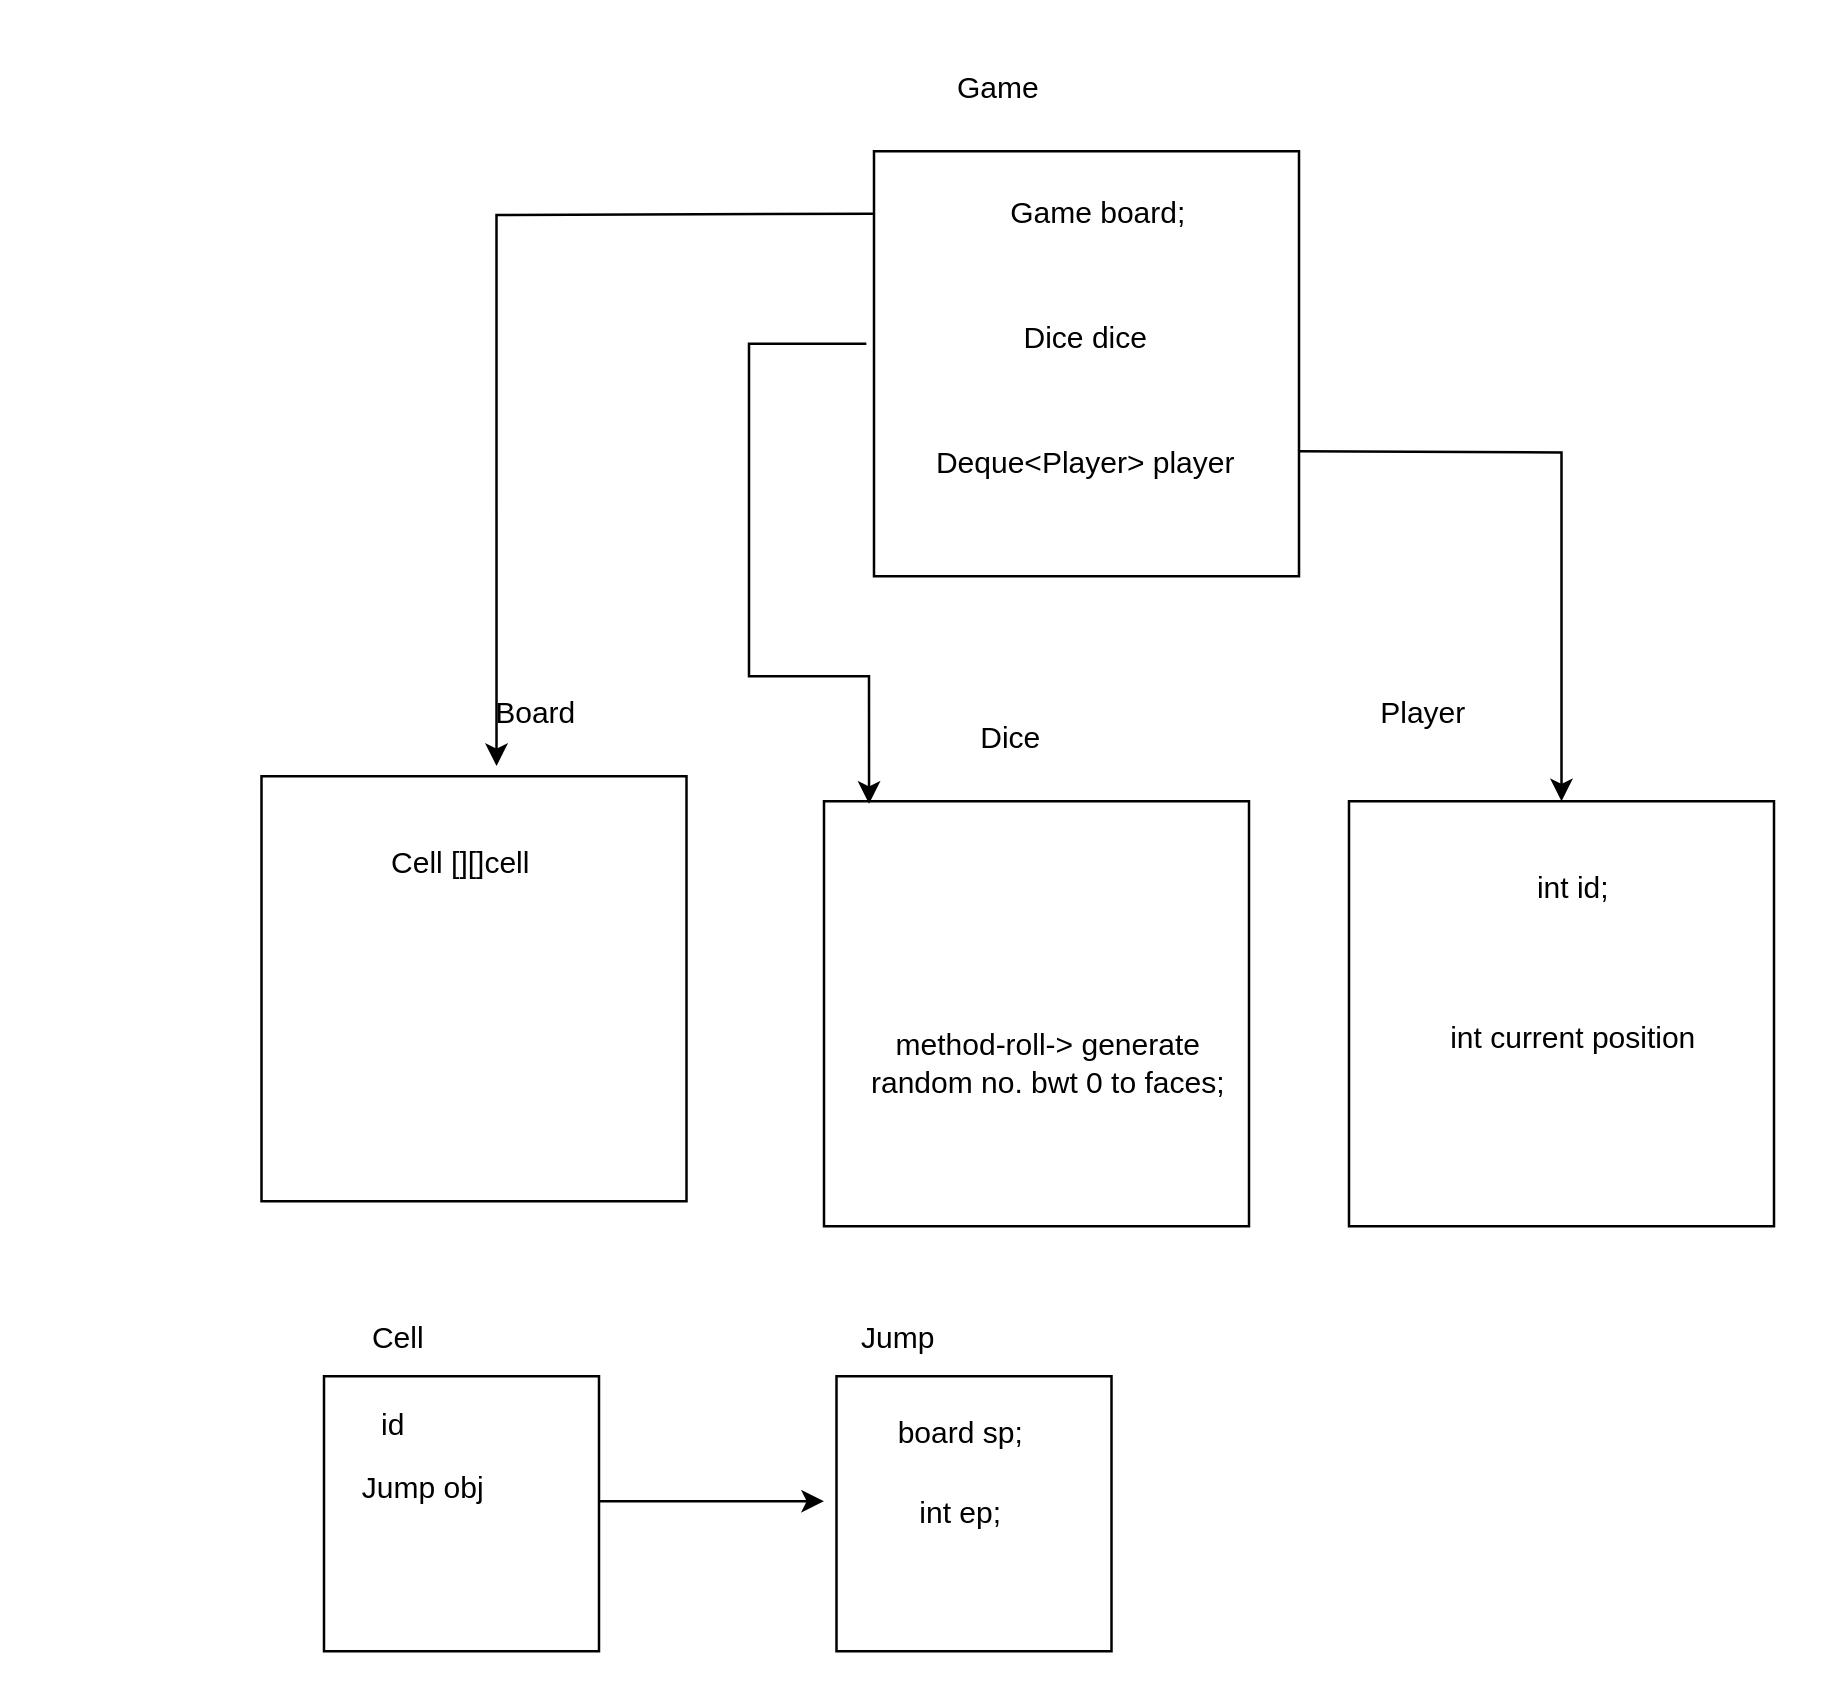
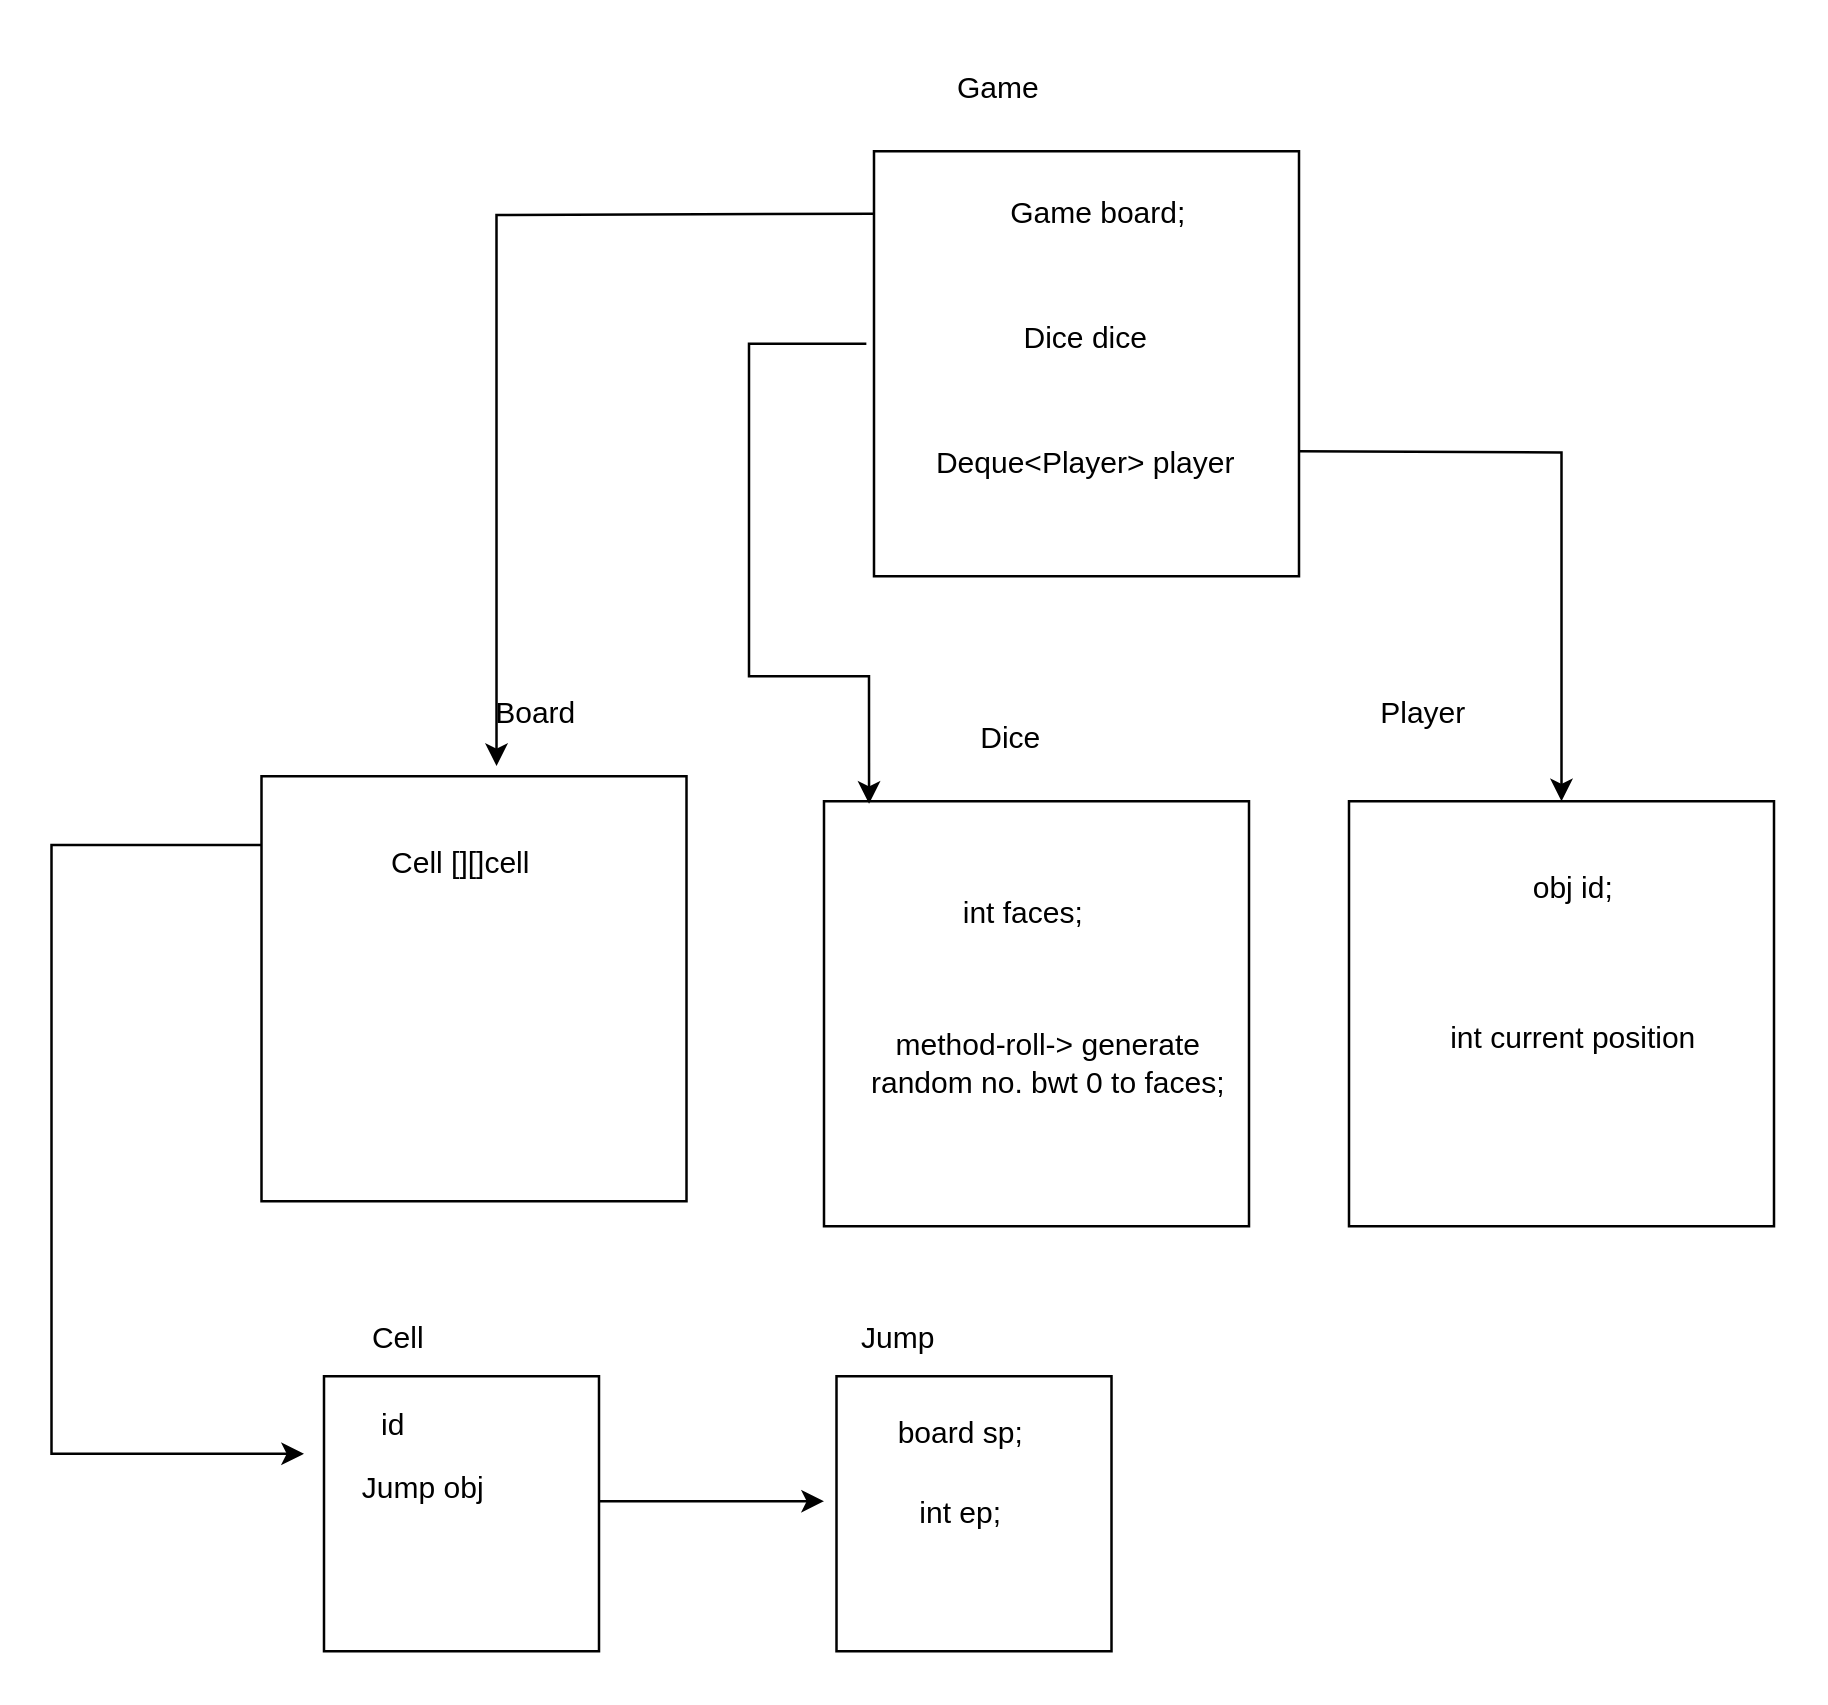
(1574, 889) -> (1574, 889)
none -> (1024, 914)
none -> (51, 1162)
